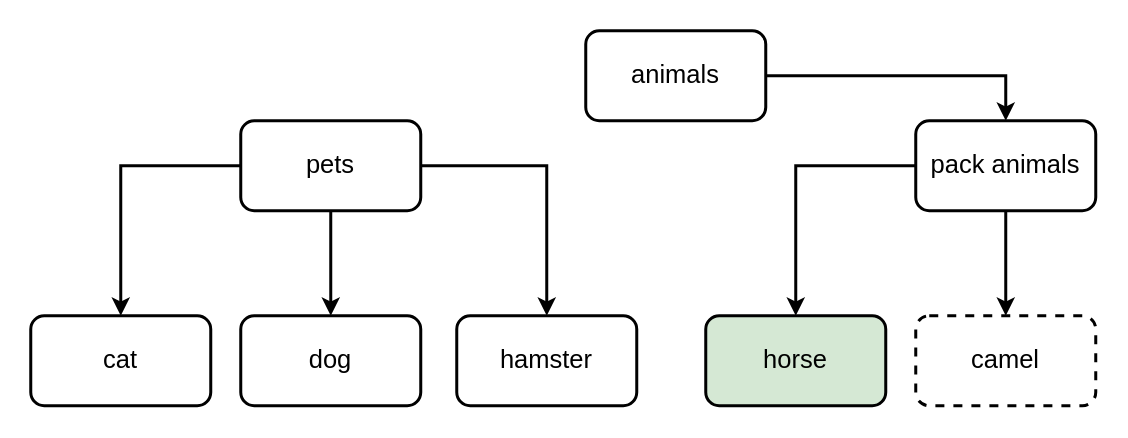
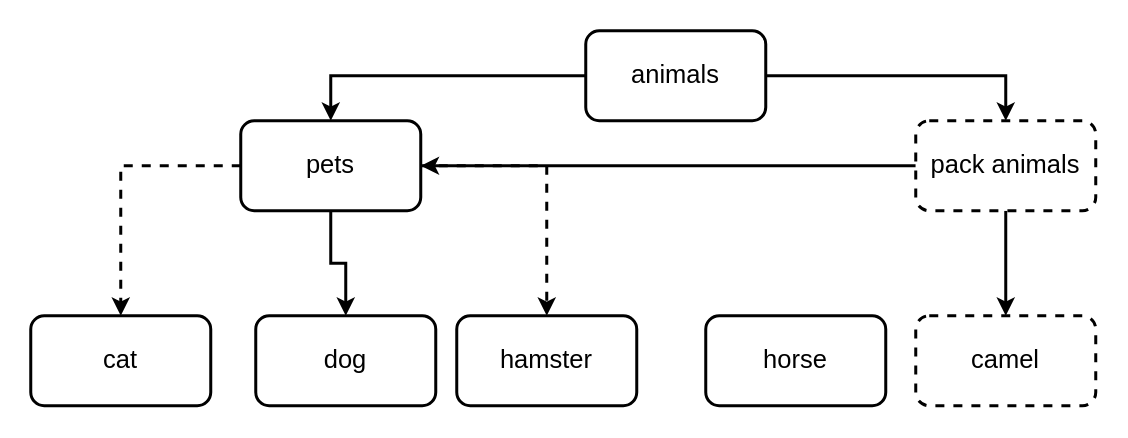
none -> (442, 76)
(1006, 166) -> (1006, 166)
(121, 173) -> (121, 173)
(796, 233) -> (673, 166)
(547, 235) -> (547, 235)
(331, 361) -> (346, 361)
(796, 361) -> (796, 361)
